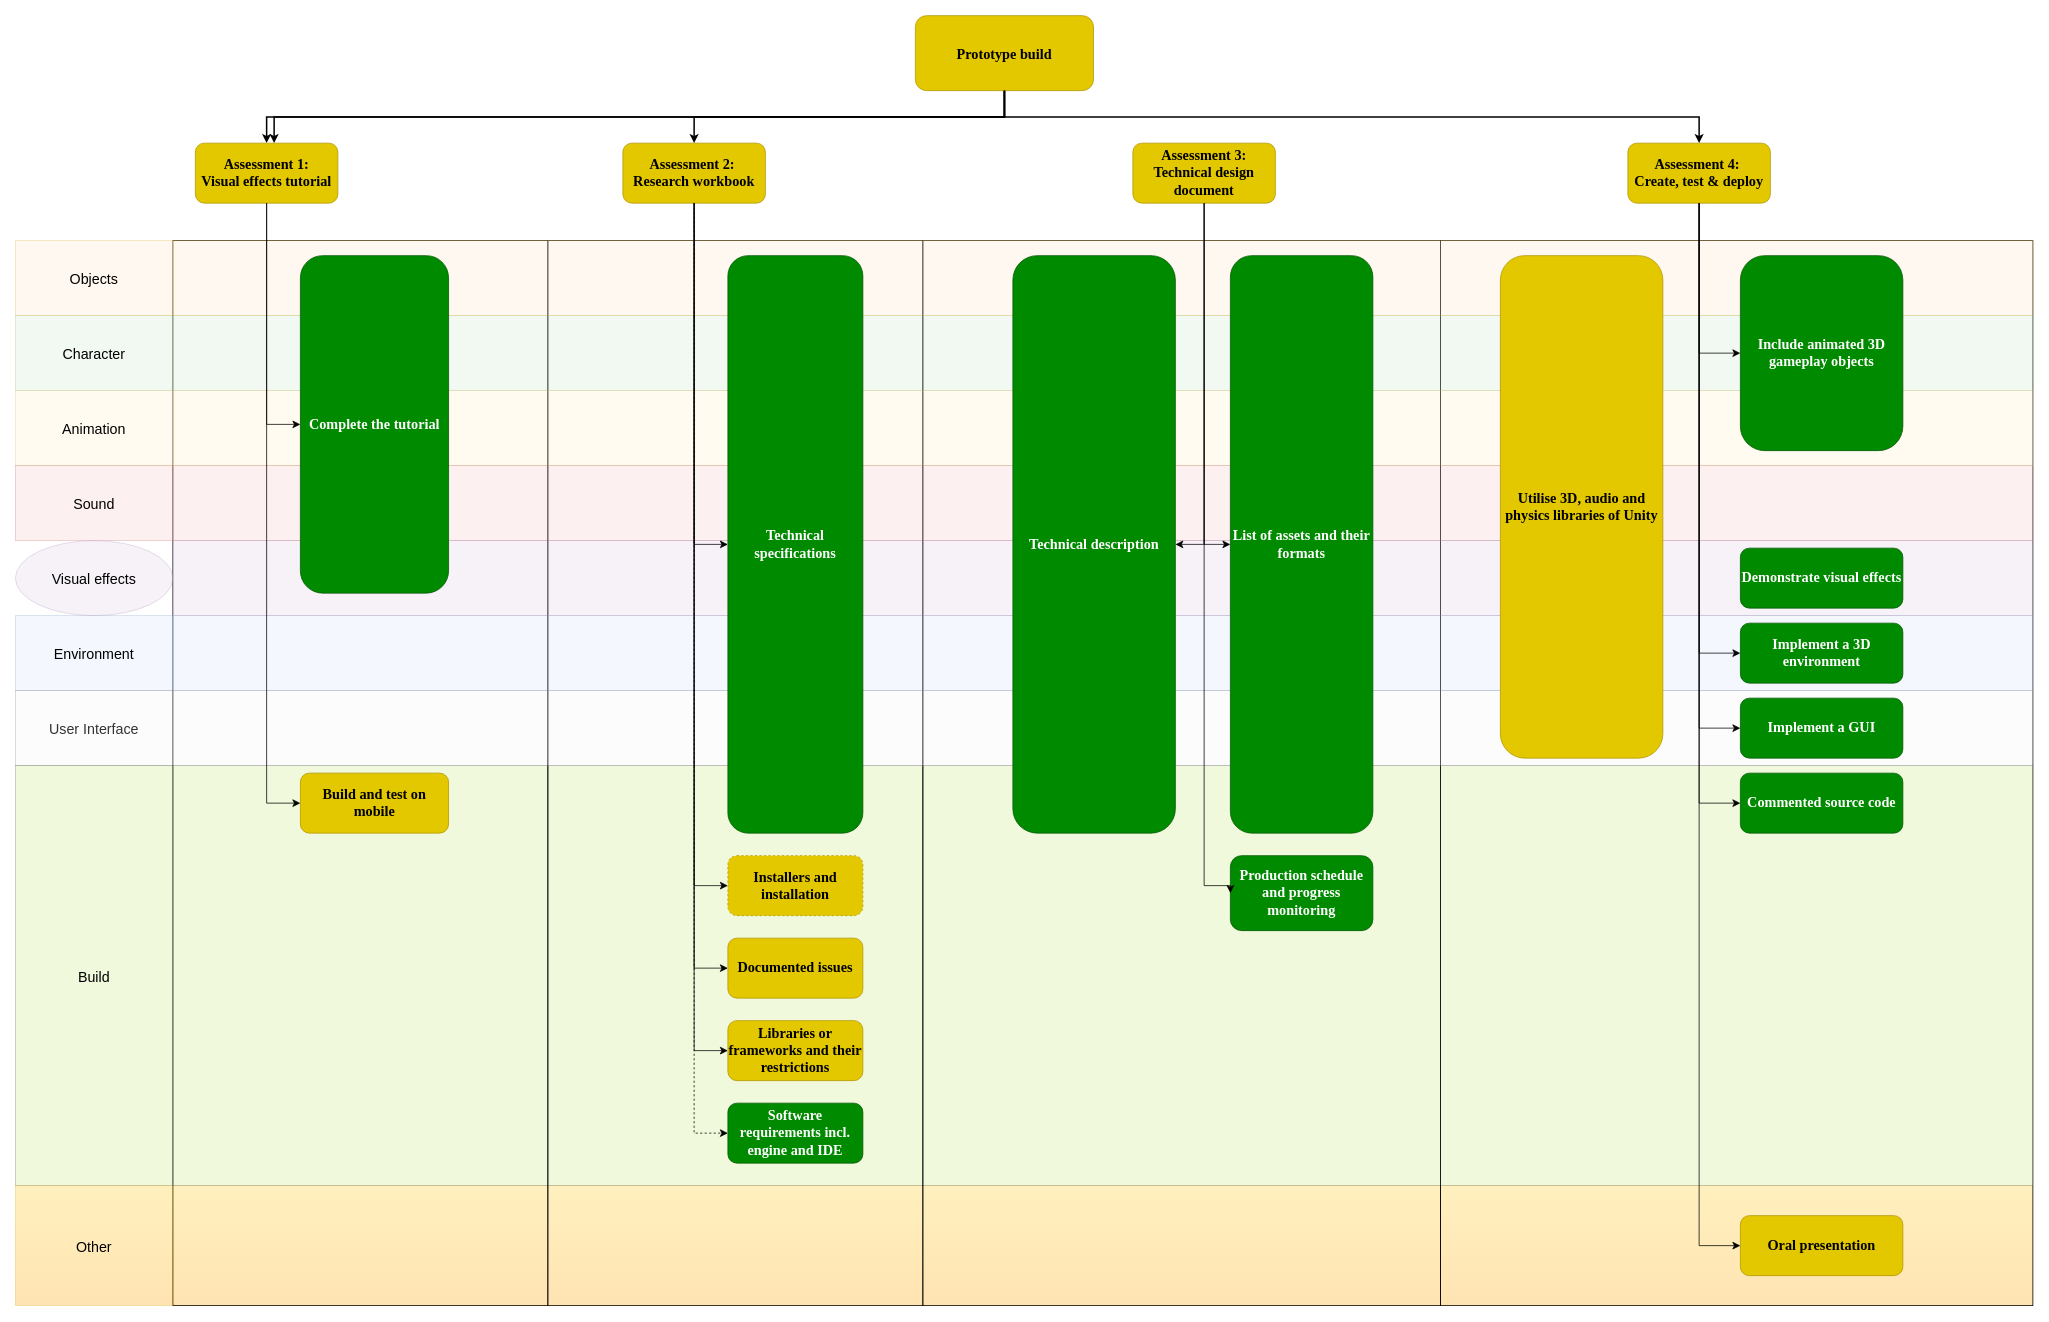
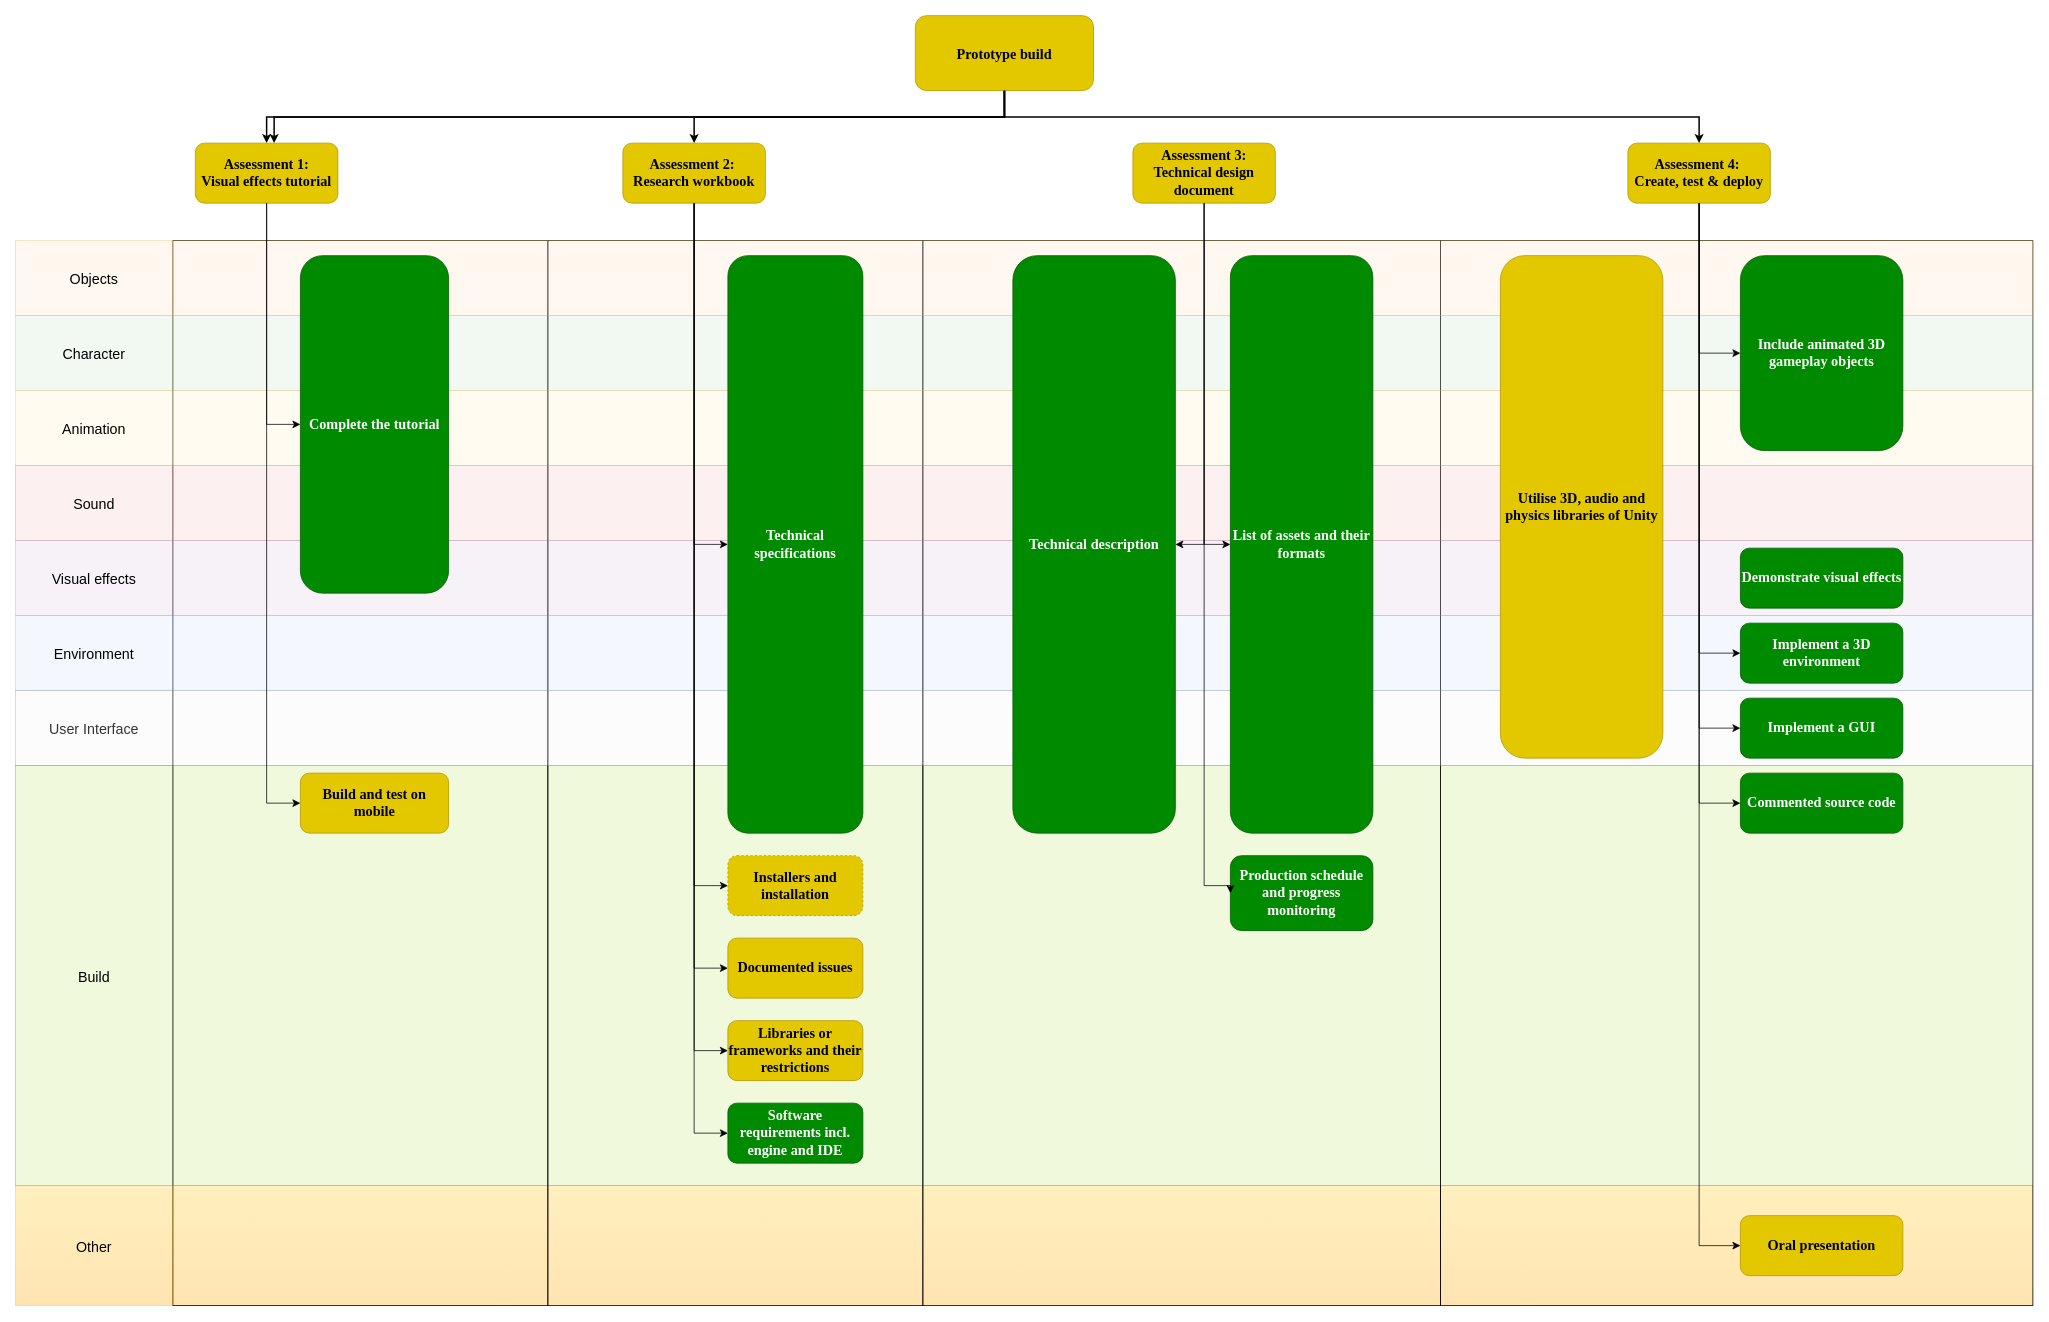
(94, 578) -> (94, 578)
(694, 1106) -> (694, 1106)
